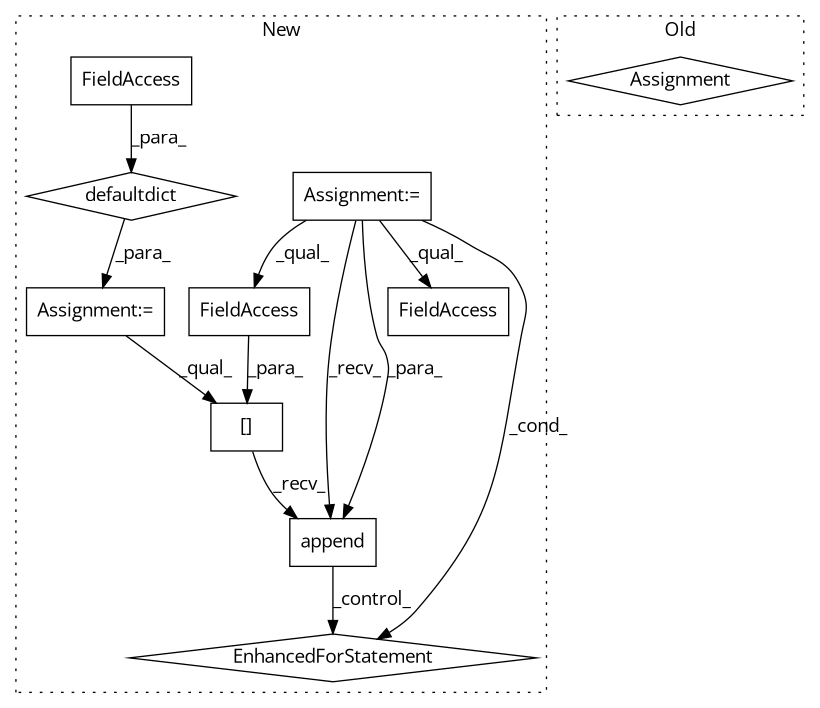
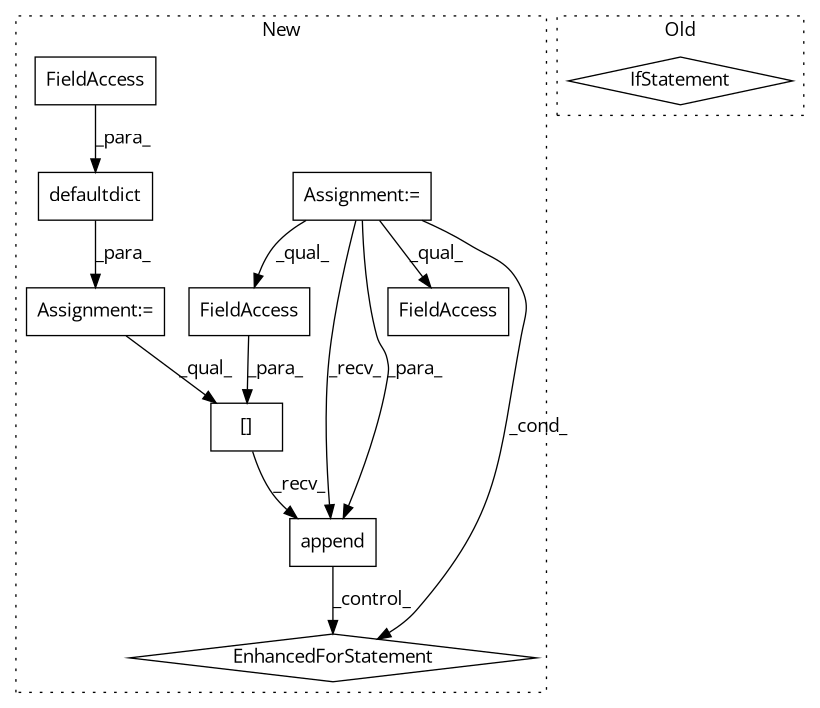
(680, 81) -> (680, 81)
(131, 196) -> (96, 196)
